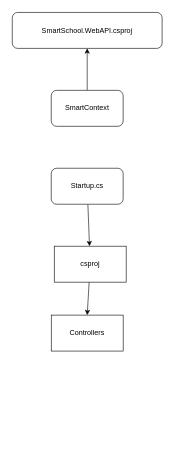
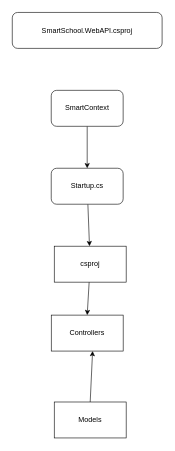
(87, 53) -> (87, 162)
none -> (91, 396)
none -> (90, 420)
